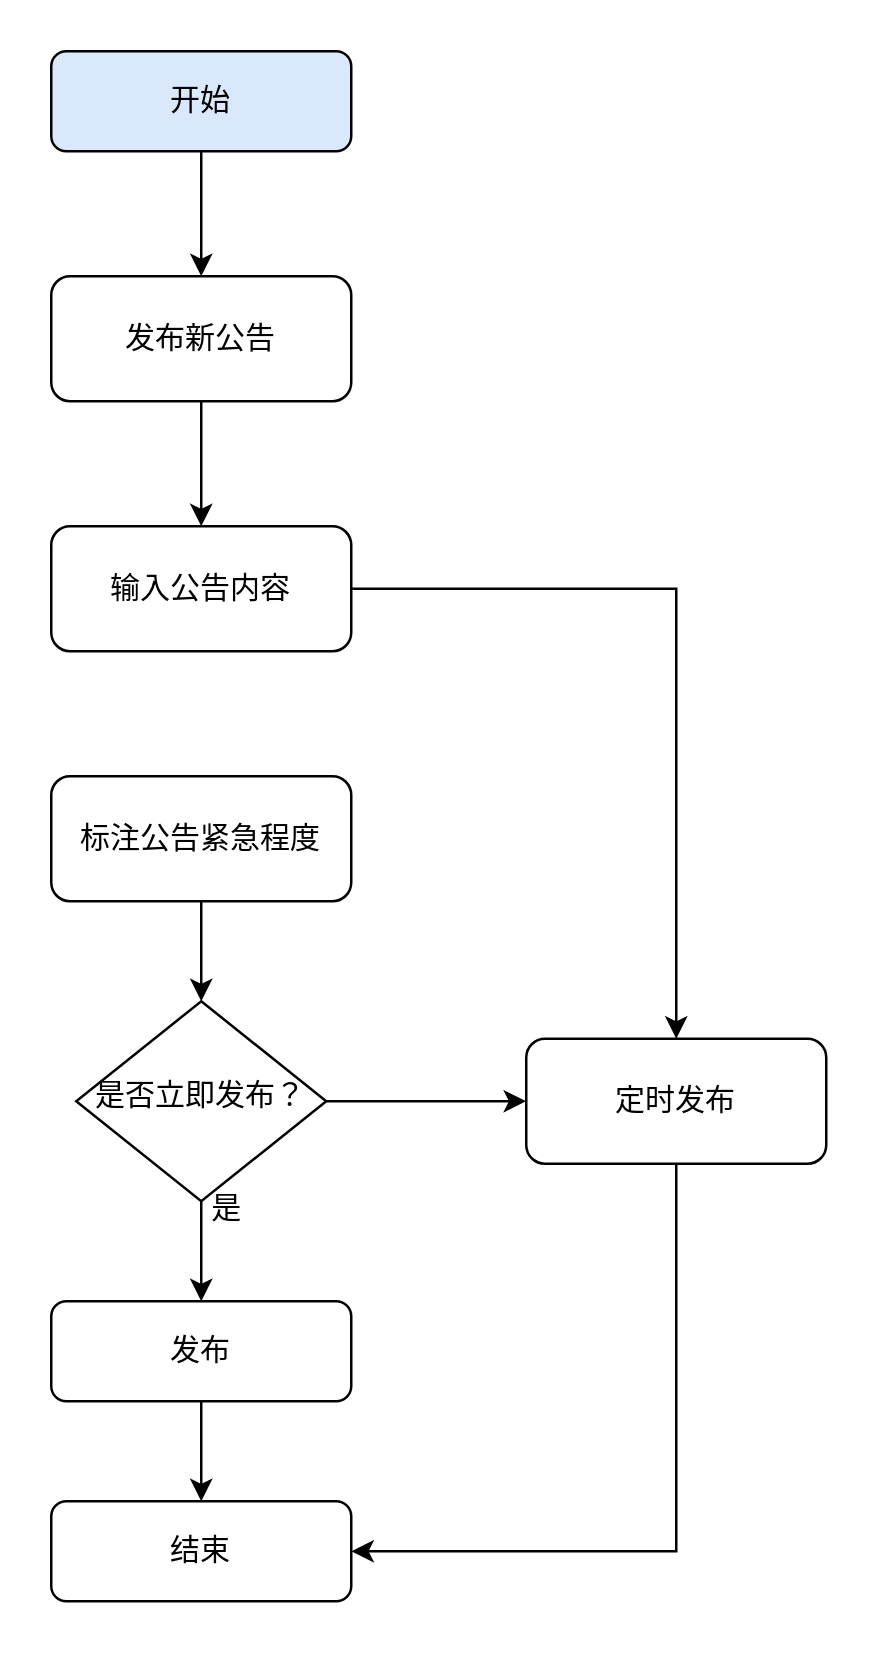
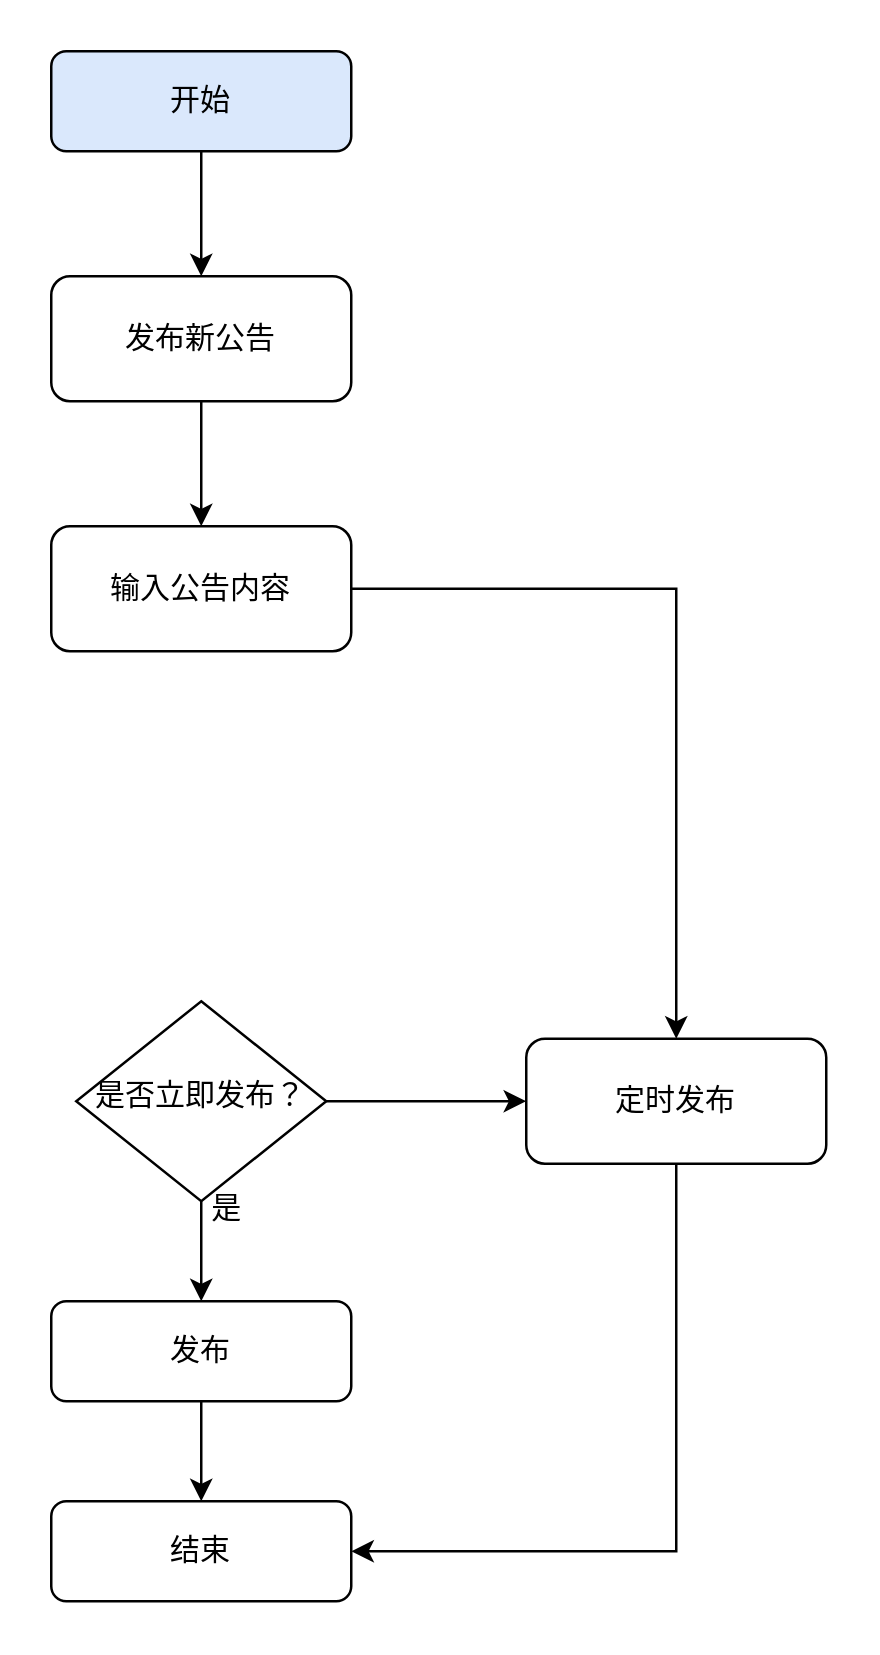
(201, 839) -> none
(201, 943) -> none
